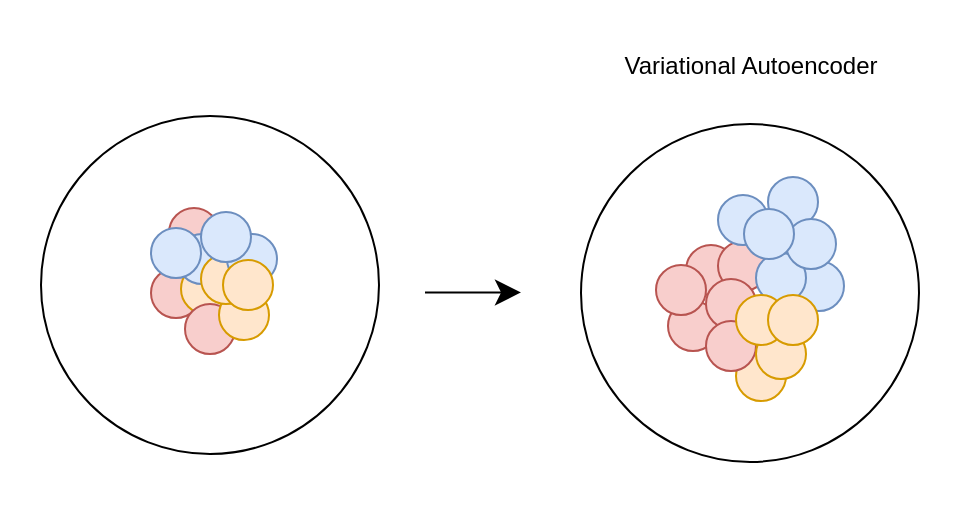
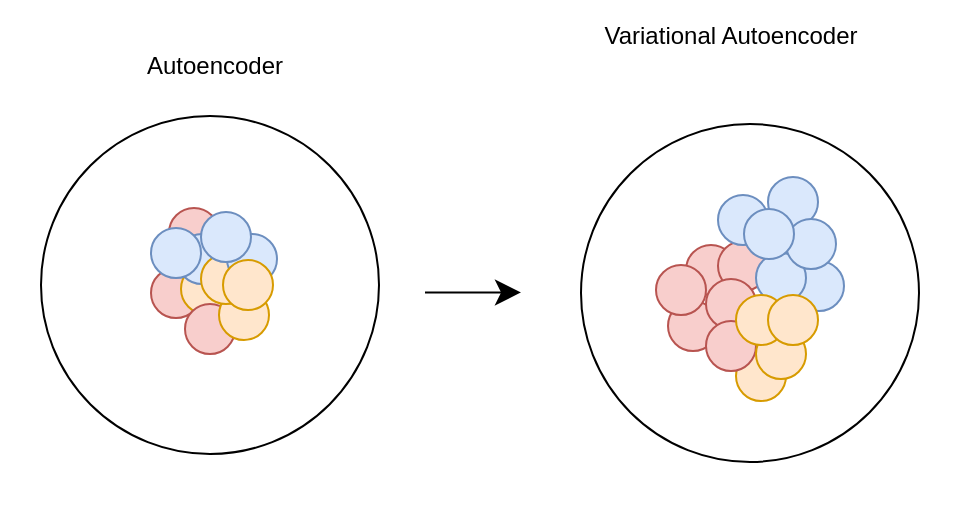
none -> (214, 67)
(750, 67) -> (730, 37)
